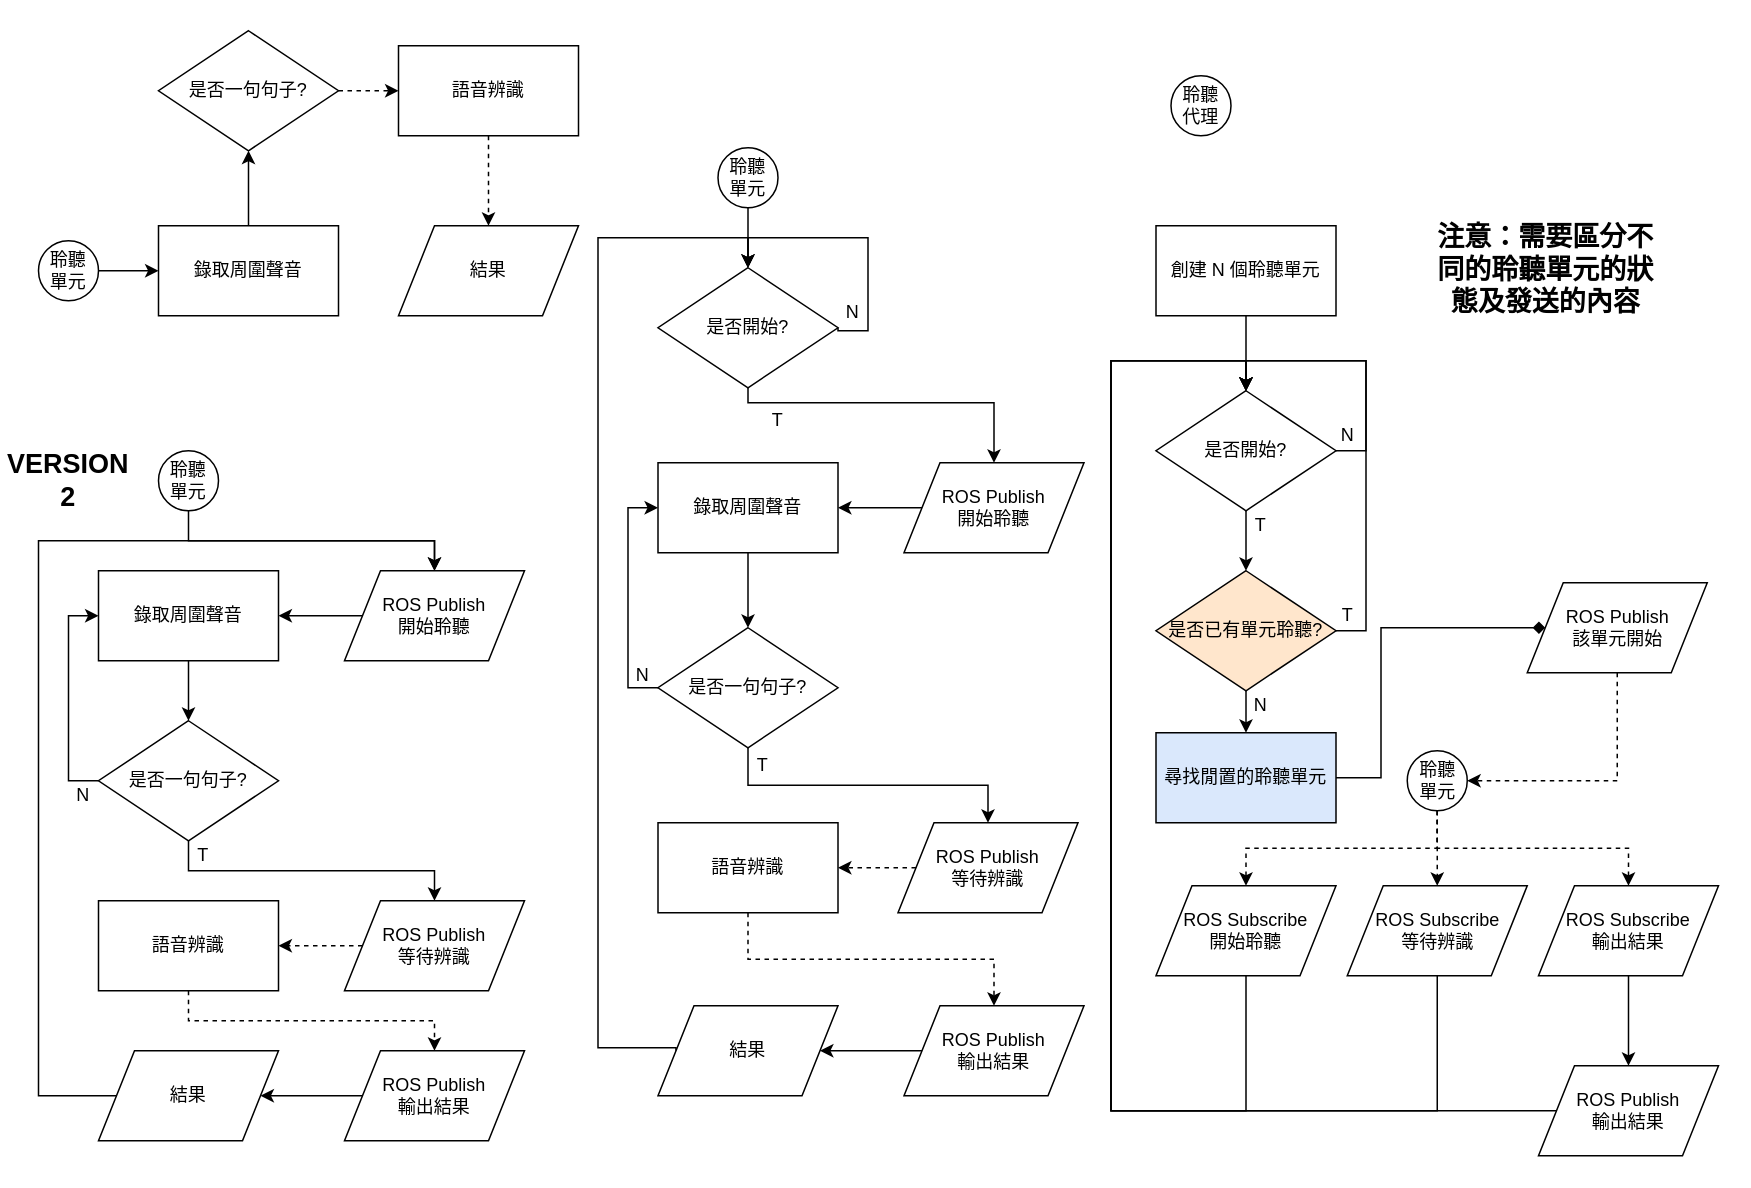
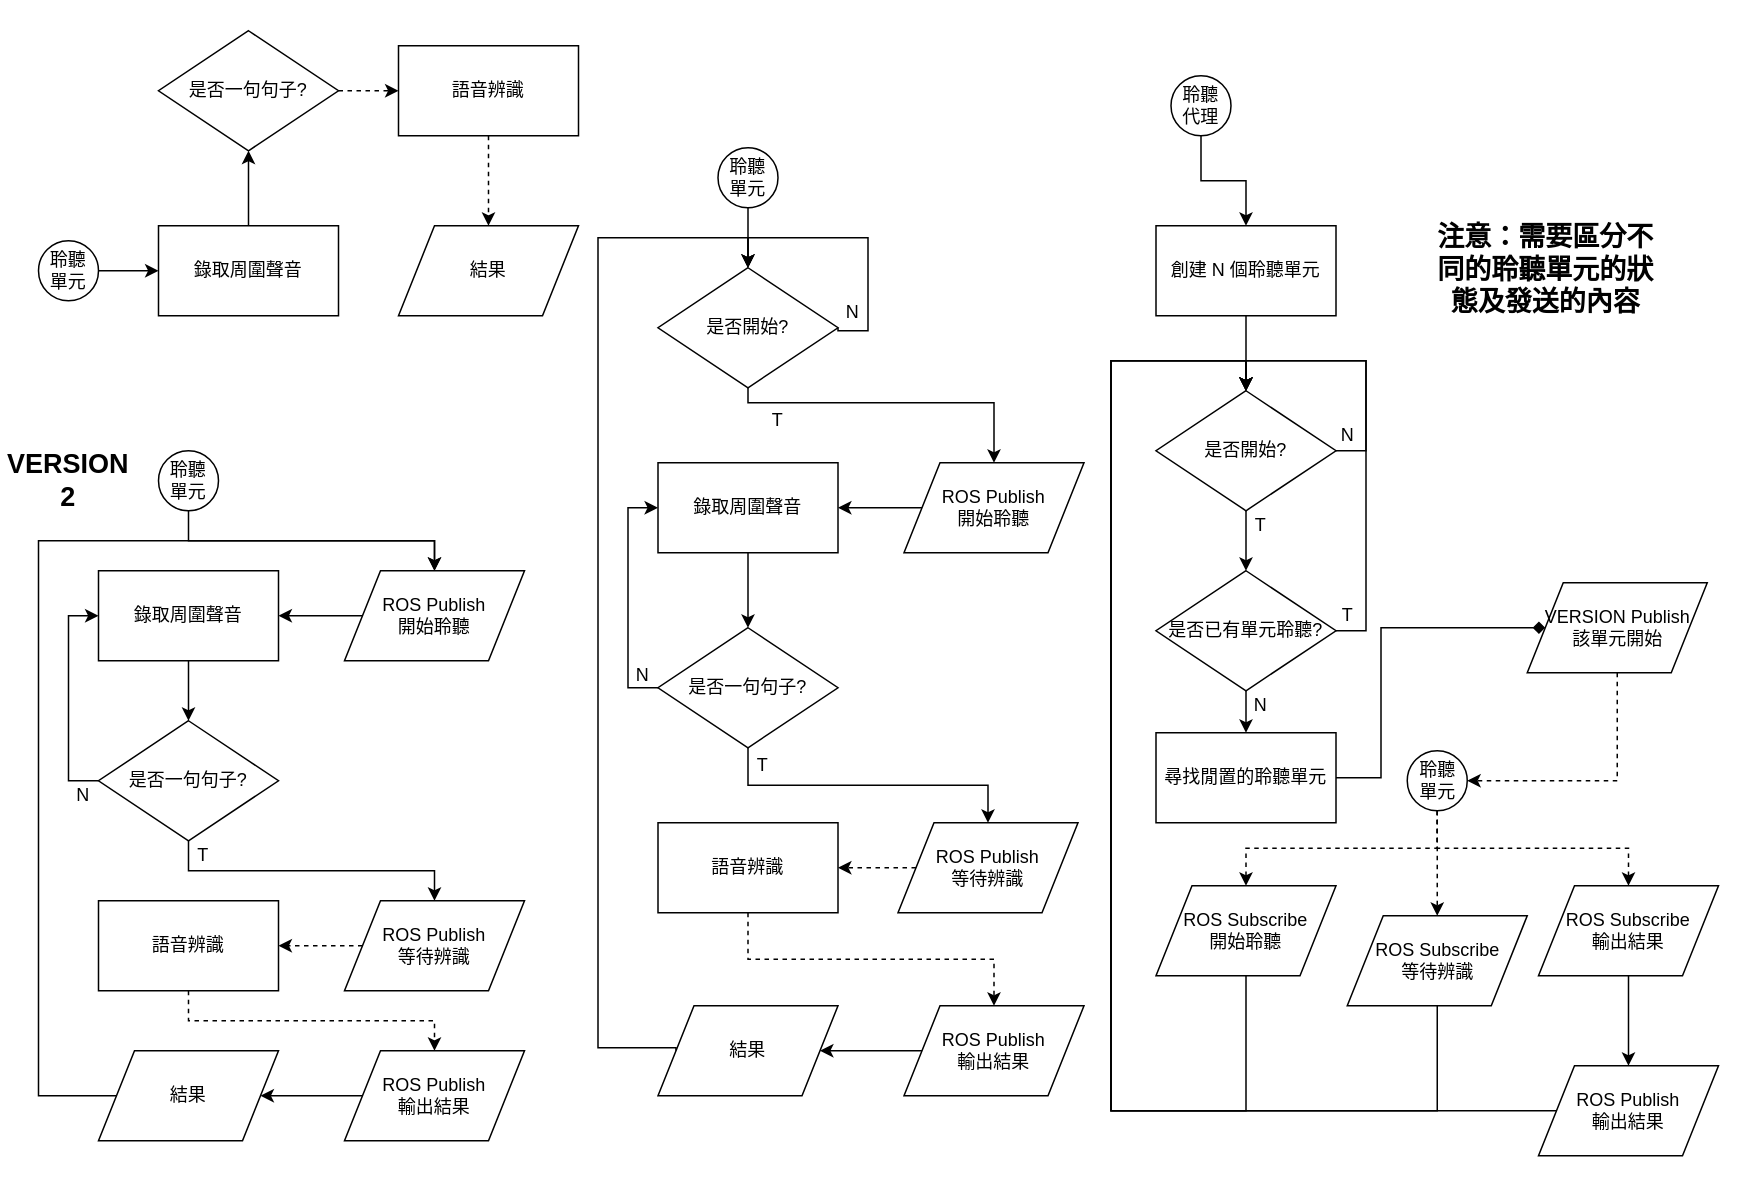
none -> (1218, 181)
(1618, 628) -> (1618, 628)
(1246, 631) -> (1246, 631)
(1246, 778) -> (1246, 778)
(1437, 931) -> (1437, 961)
